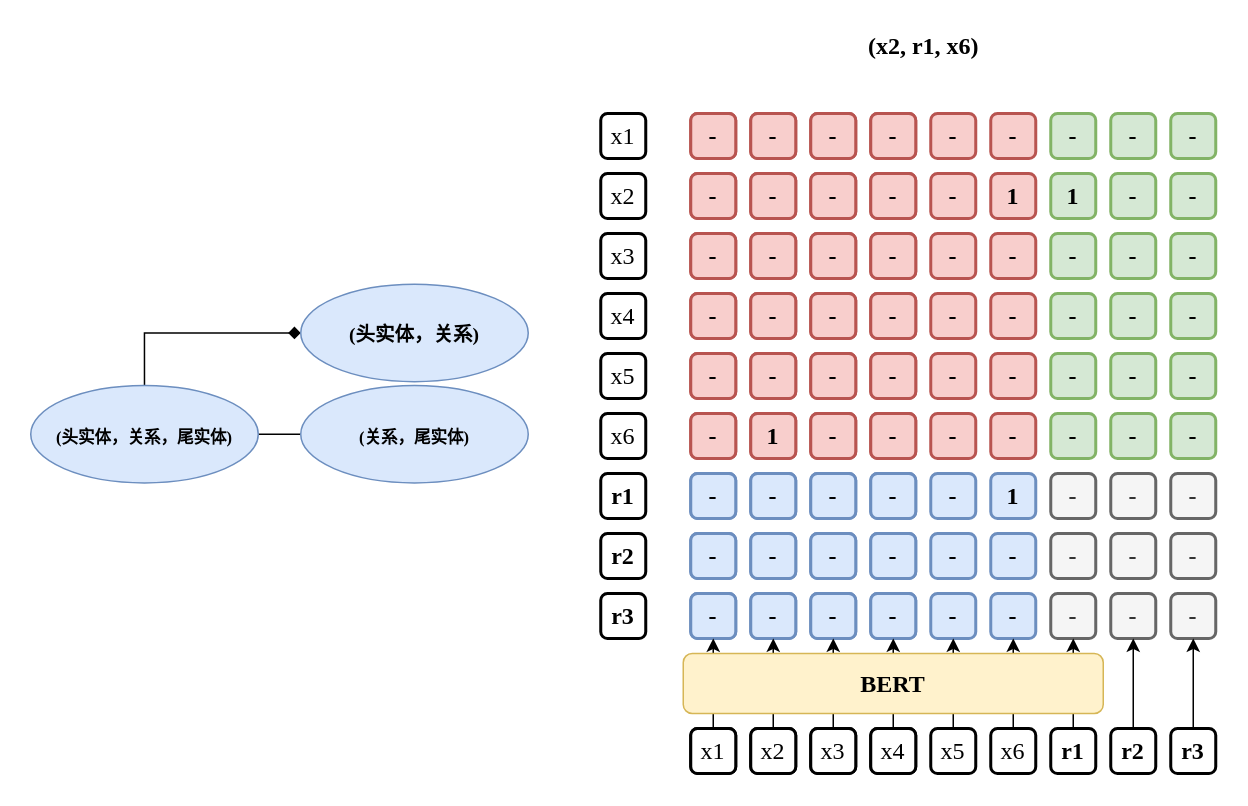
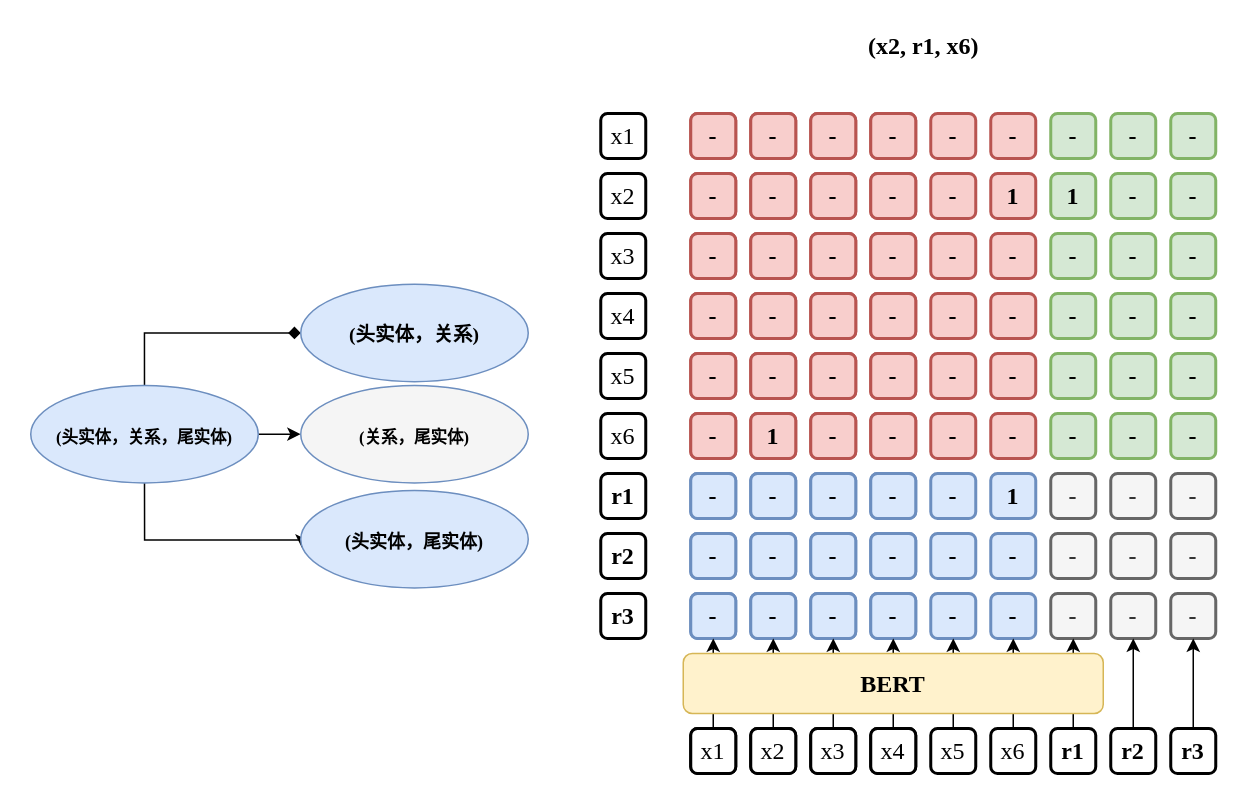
(293, 434) -> (289, 434)
(415, 434) -> (415, 434)
none -> (415, 539)
none -> (195, 540)
